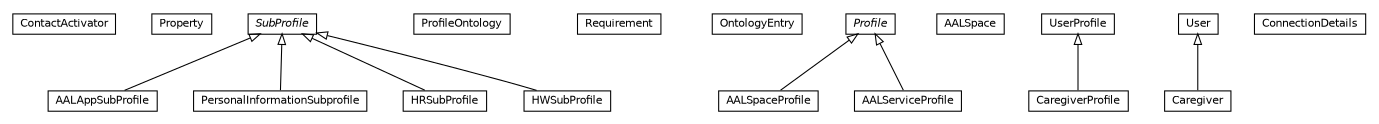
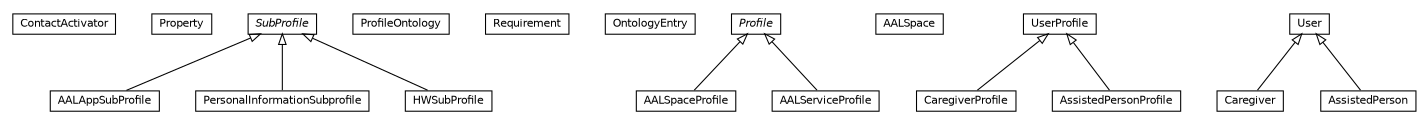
(1310, 24) -> none
(445, 101) -> none
none -> (1116, 101)
none -> (1368, 101)
